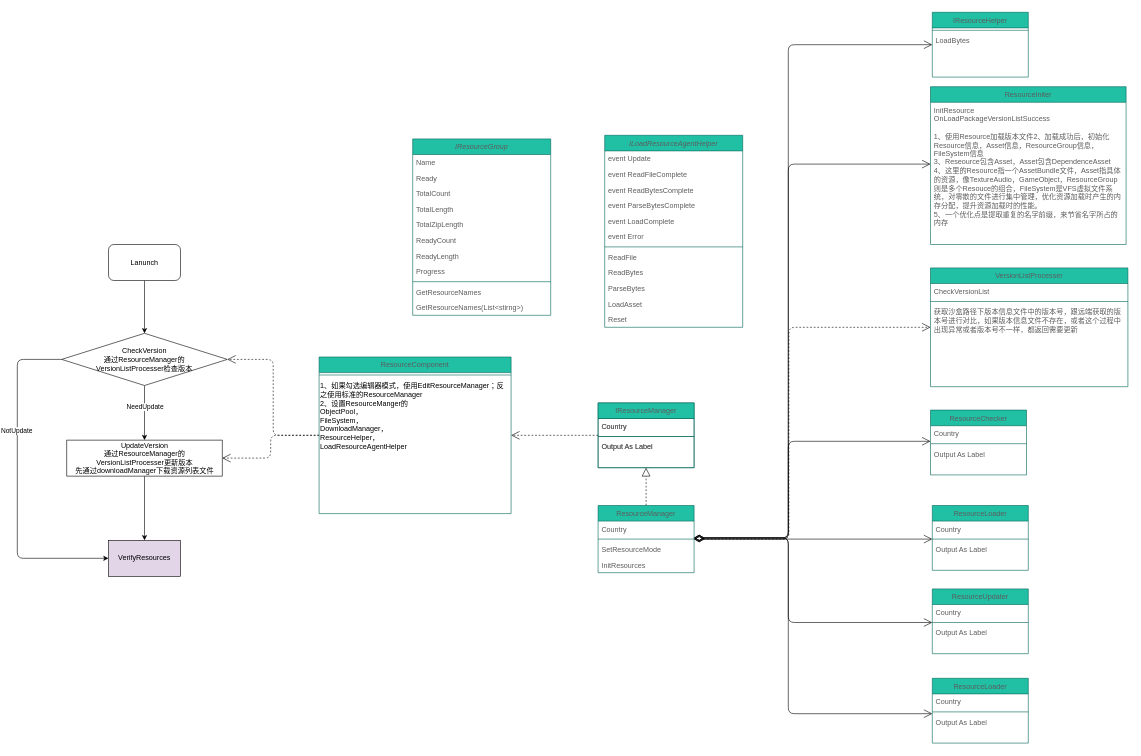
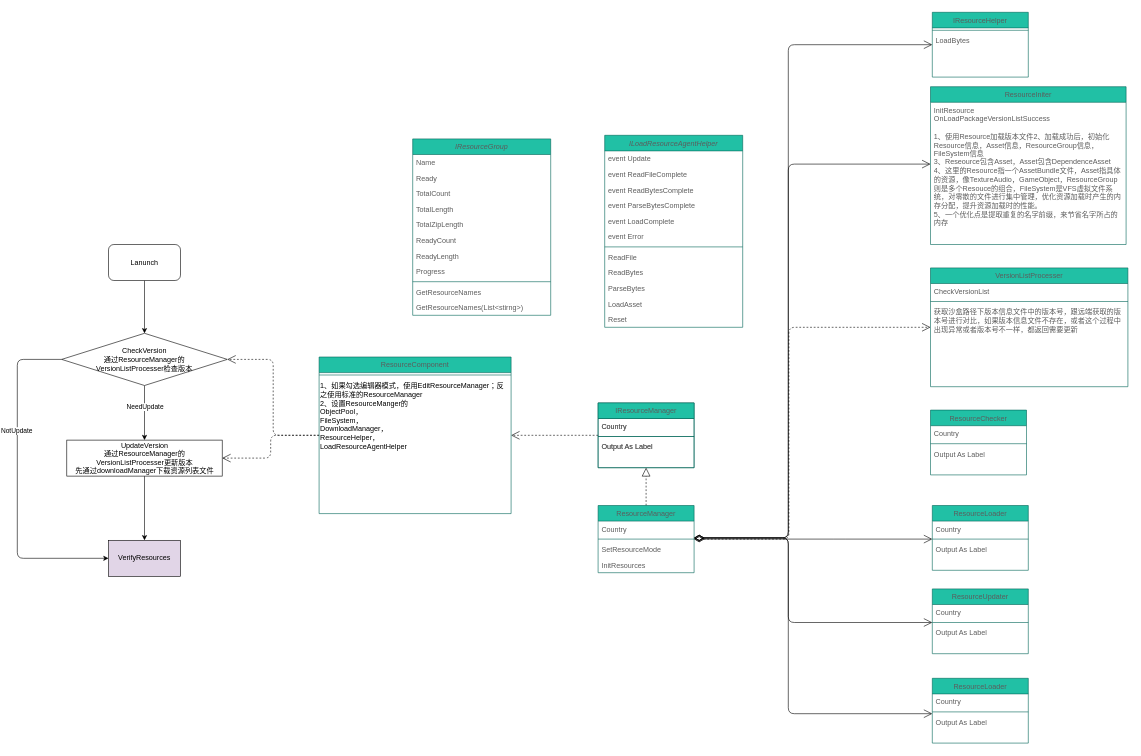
(859, 441) -> none
